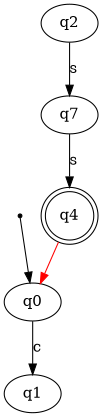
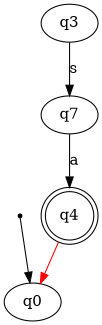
(70, 23) -> (70, 23)
(74, 161) -> (74, 161)
(33, 394) -> none
